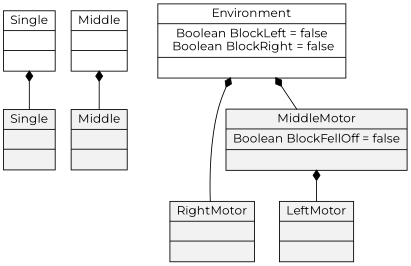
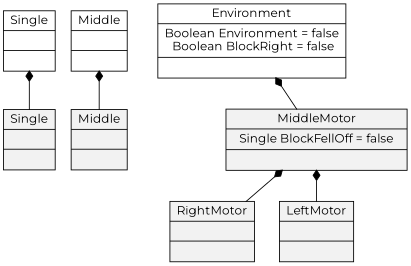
(252, 34) -> (252, 34)
(317, 139) -> (317, 139)
(212, 144) -> (260, 189)
